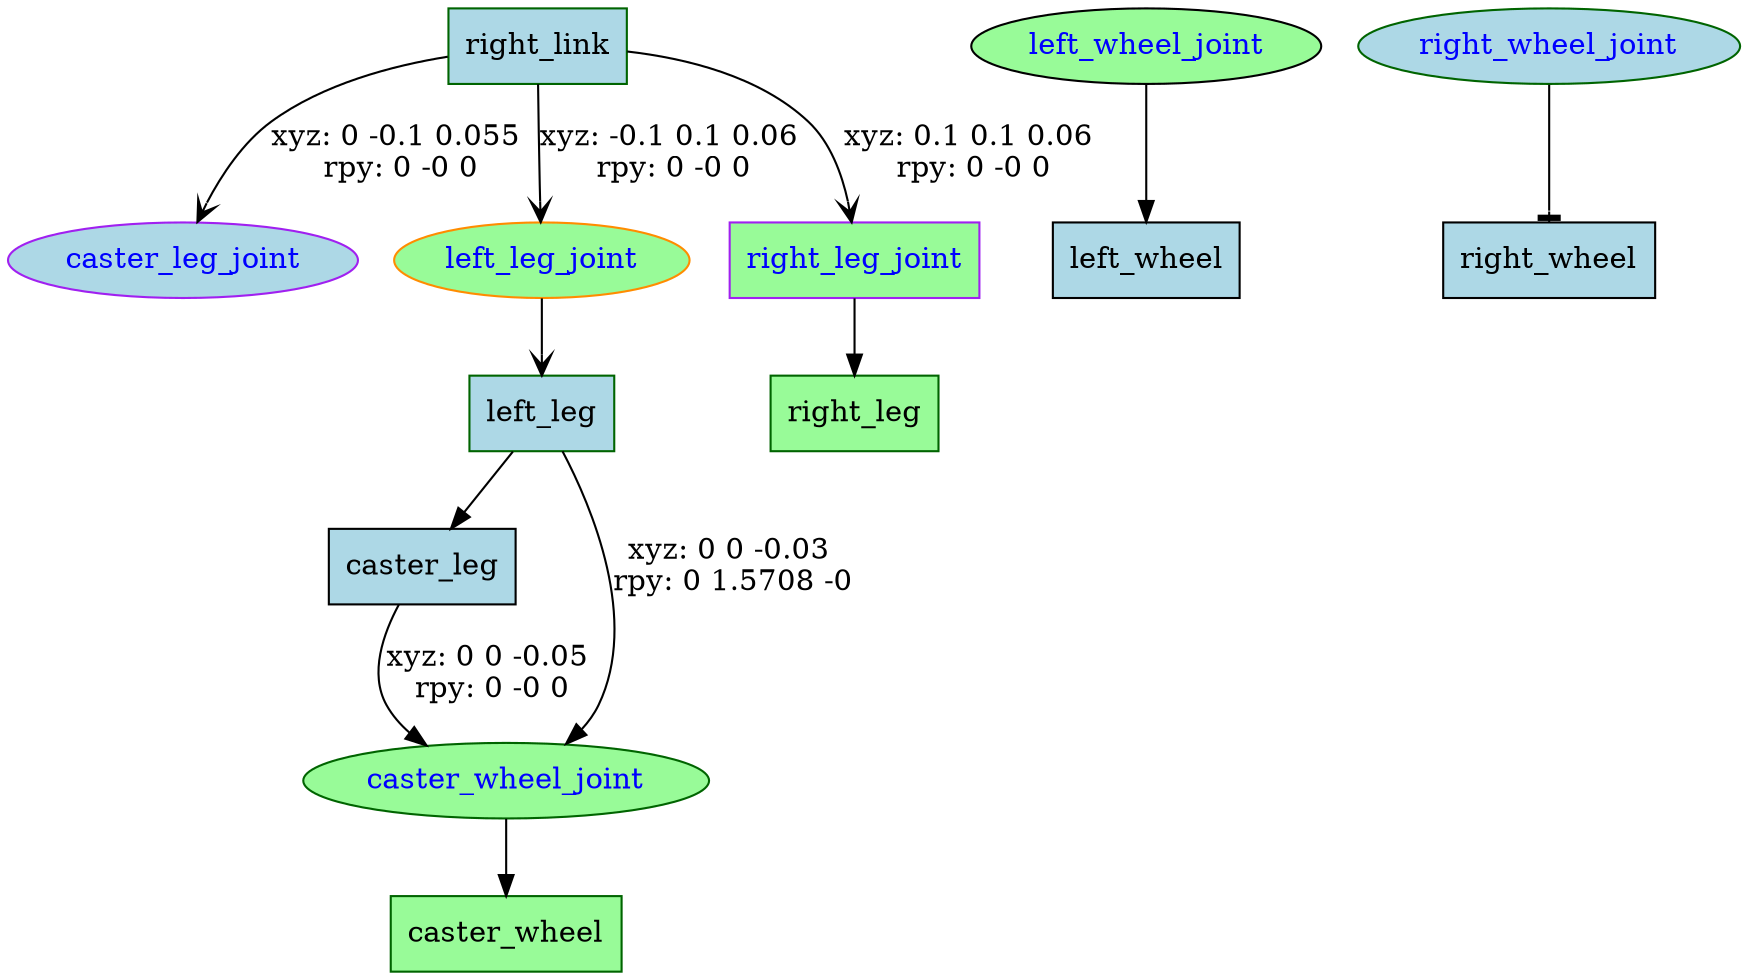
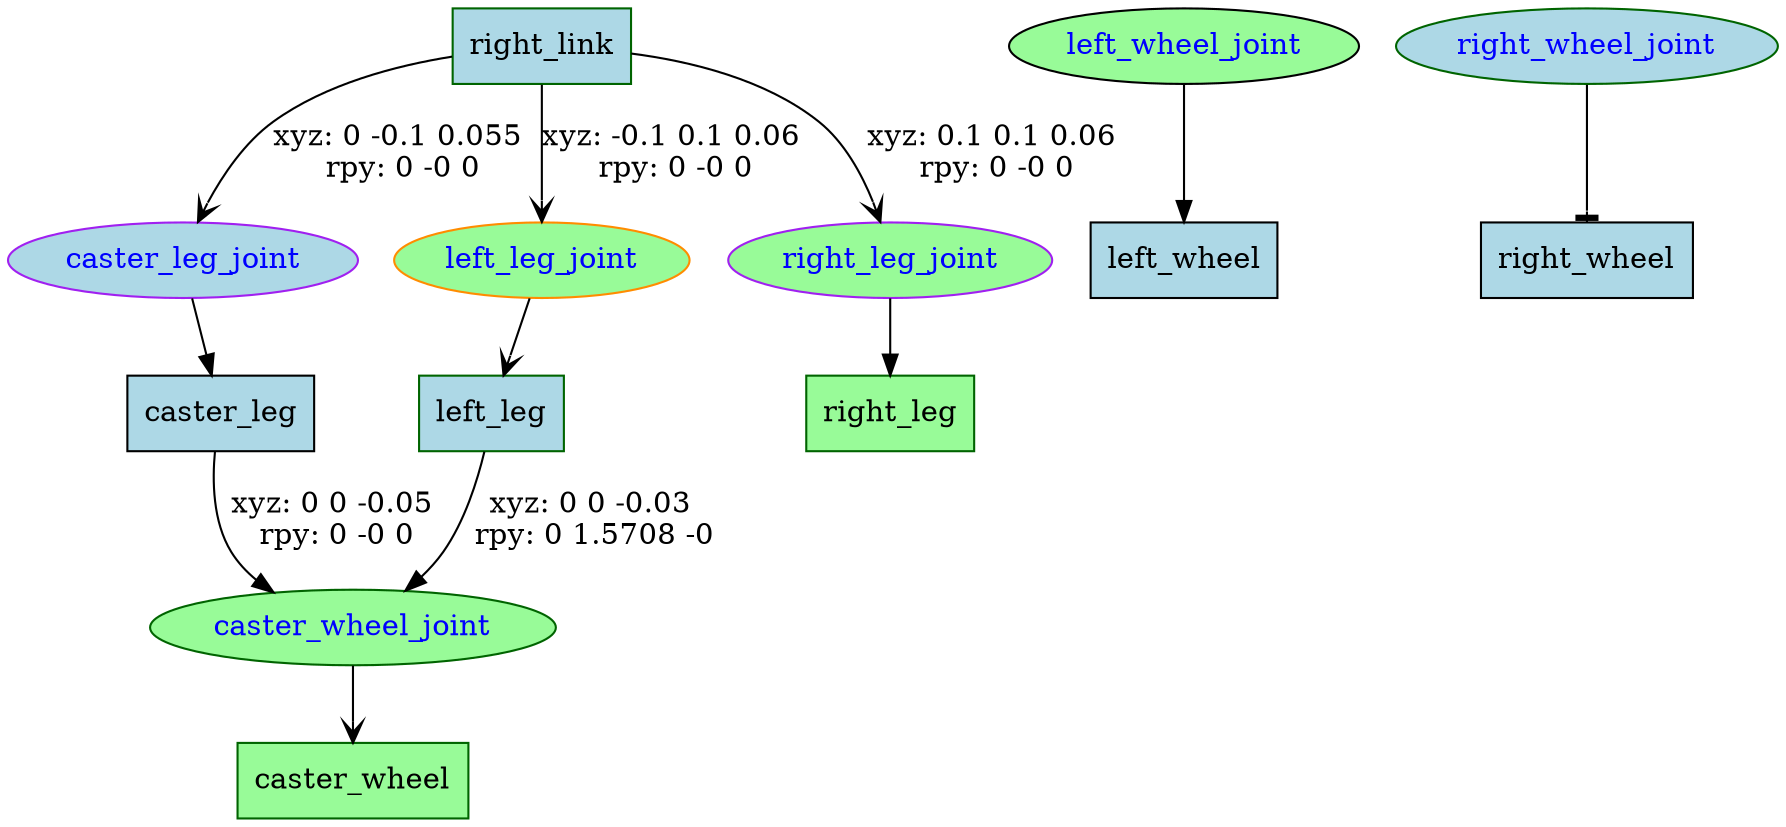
(855, 260) -> (890, 260)
(489, 482) -> (199, 327)
(506, 847) -> (353, 694)
